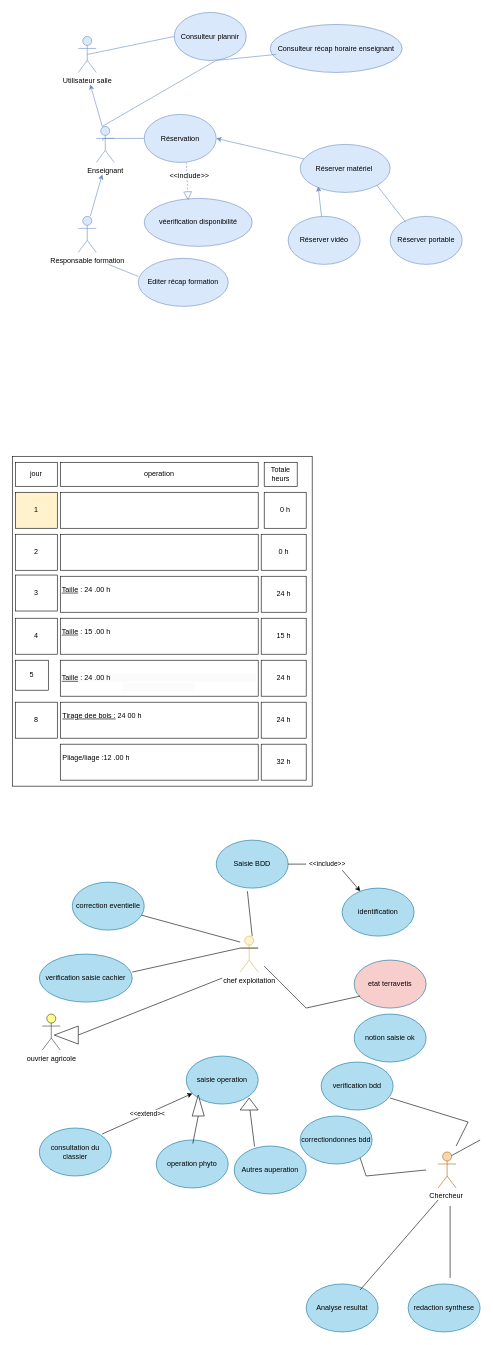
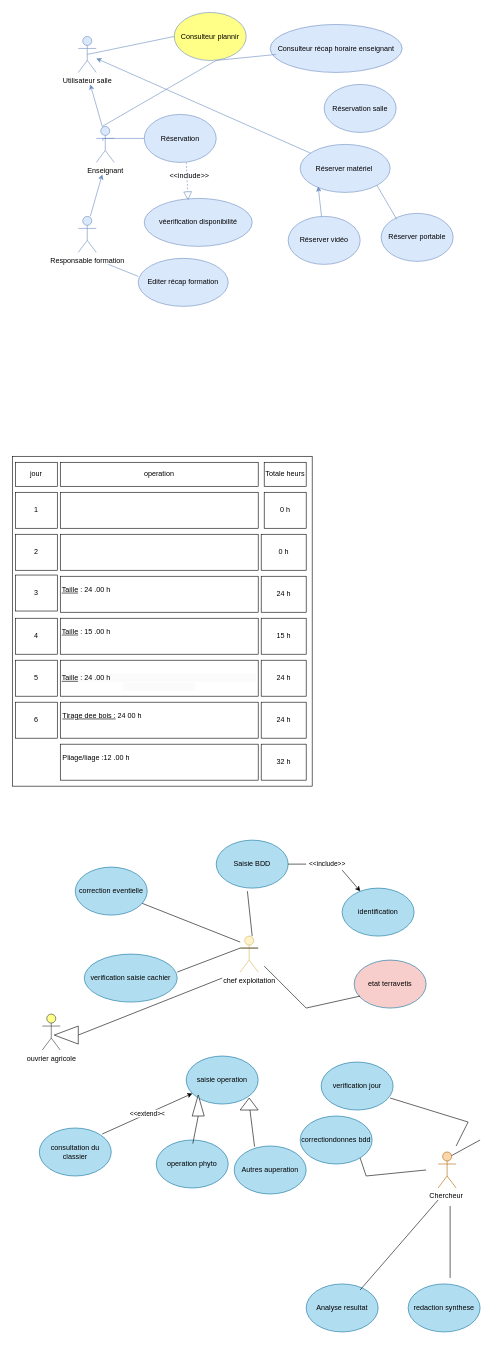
(210, 36) -> (210, 36)
none -> (360, 108)
(262, 149) -> (204, 106)
(426, 240) -> (417, 237)
(281, 474) -> (285, 474)
(36, 510) -> (36, 510)
(32, 675) -> (36, 678)
(36, 720) -> (36, 720)
(108, 906) -> (111, 891)
(86, 978) -> (131, 978)
(390, 1038) -> none
(357, 1086) -> (357, 1086)
